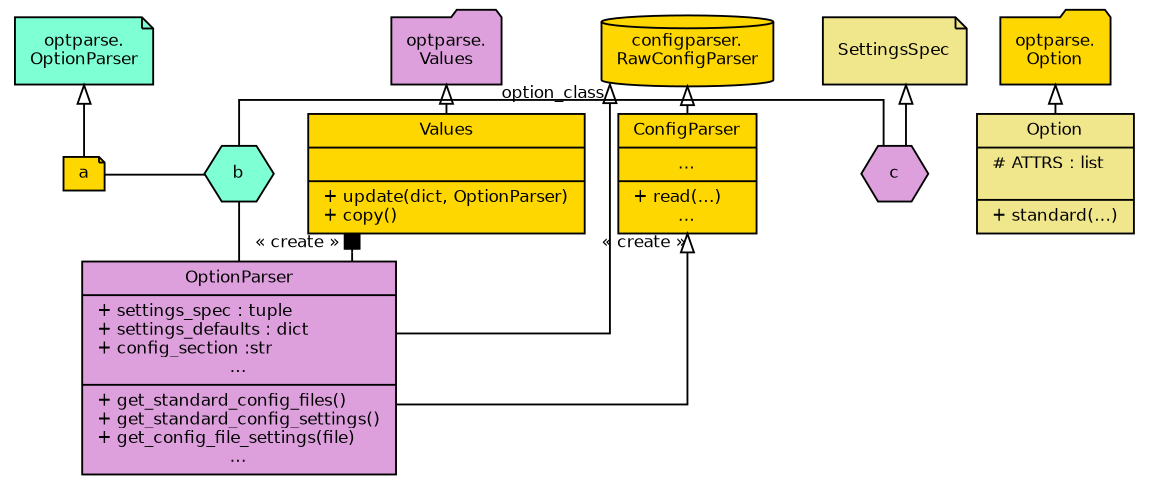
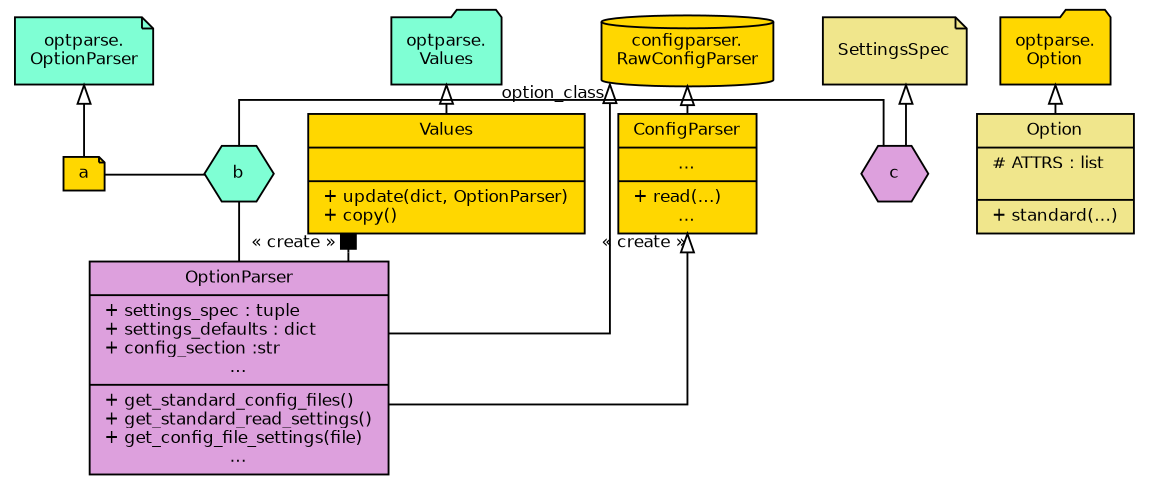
(446, 51) -> (446, 51)
(239, 419) -> (239, 419)
